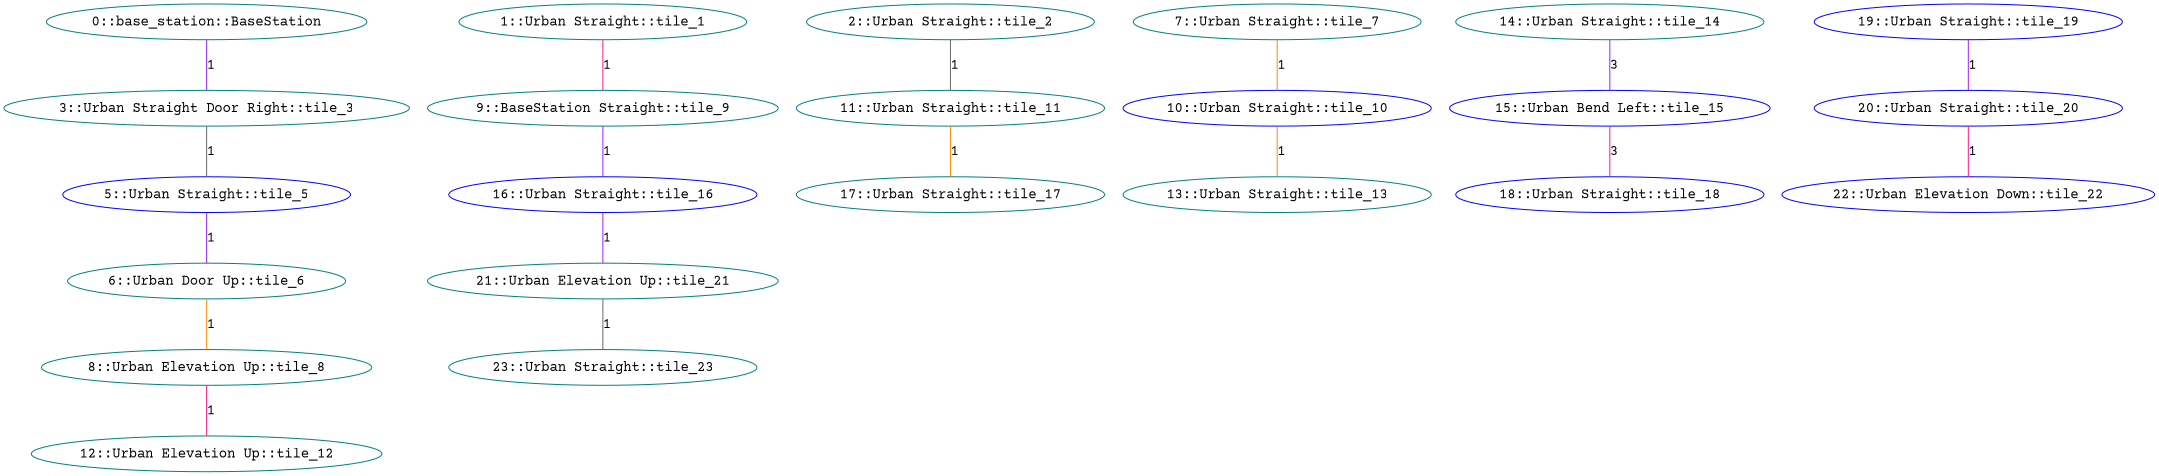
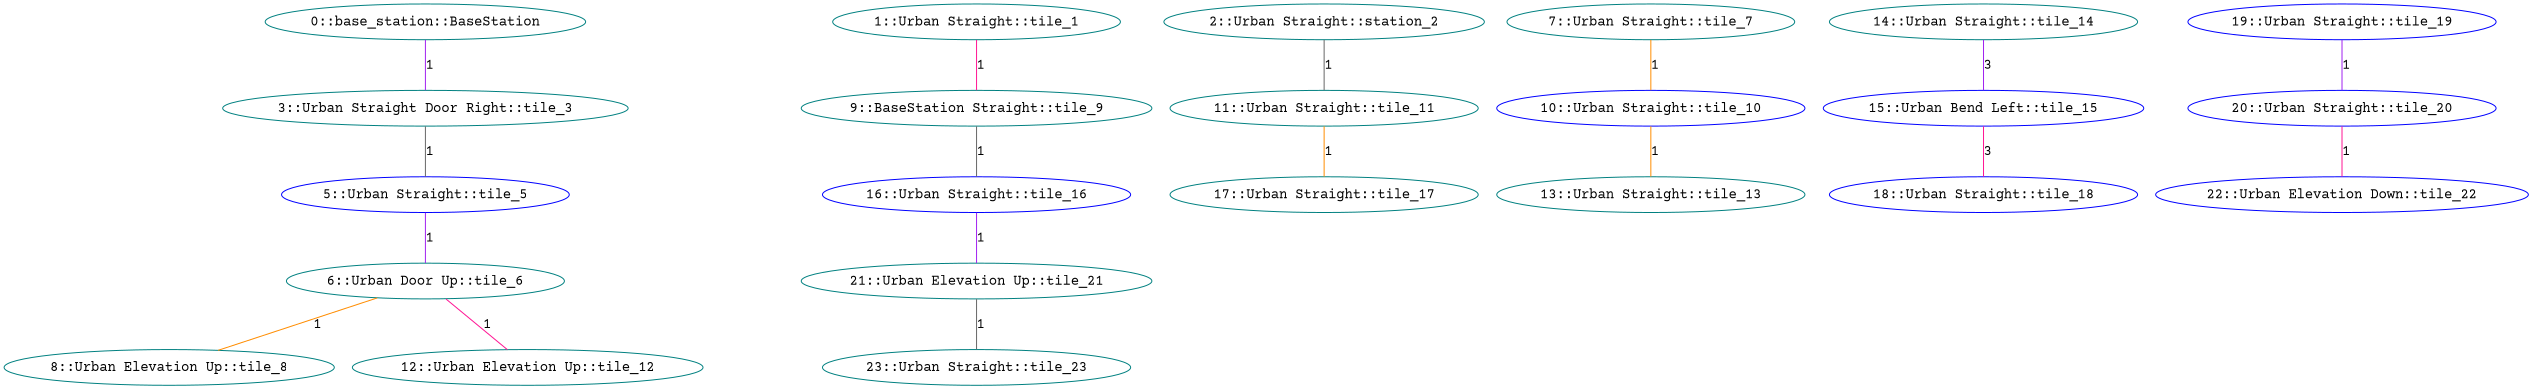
(950, 22) -> (1324, 22)
(603, 151) -> (977, 151)
(207, 411) -> (477, 324)
